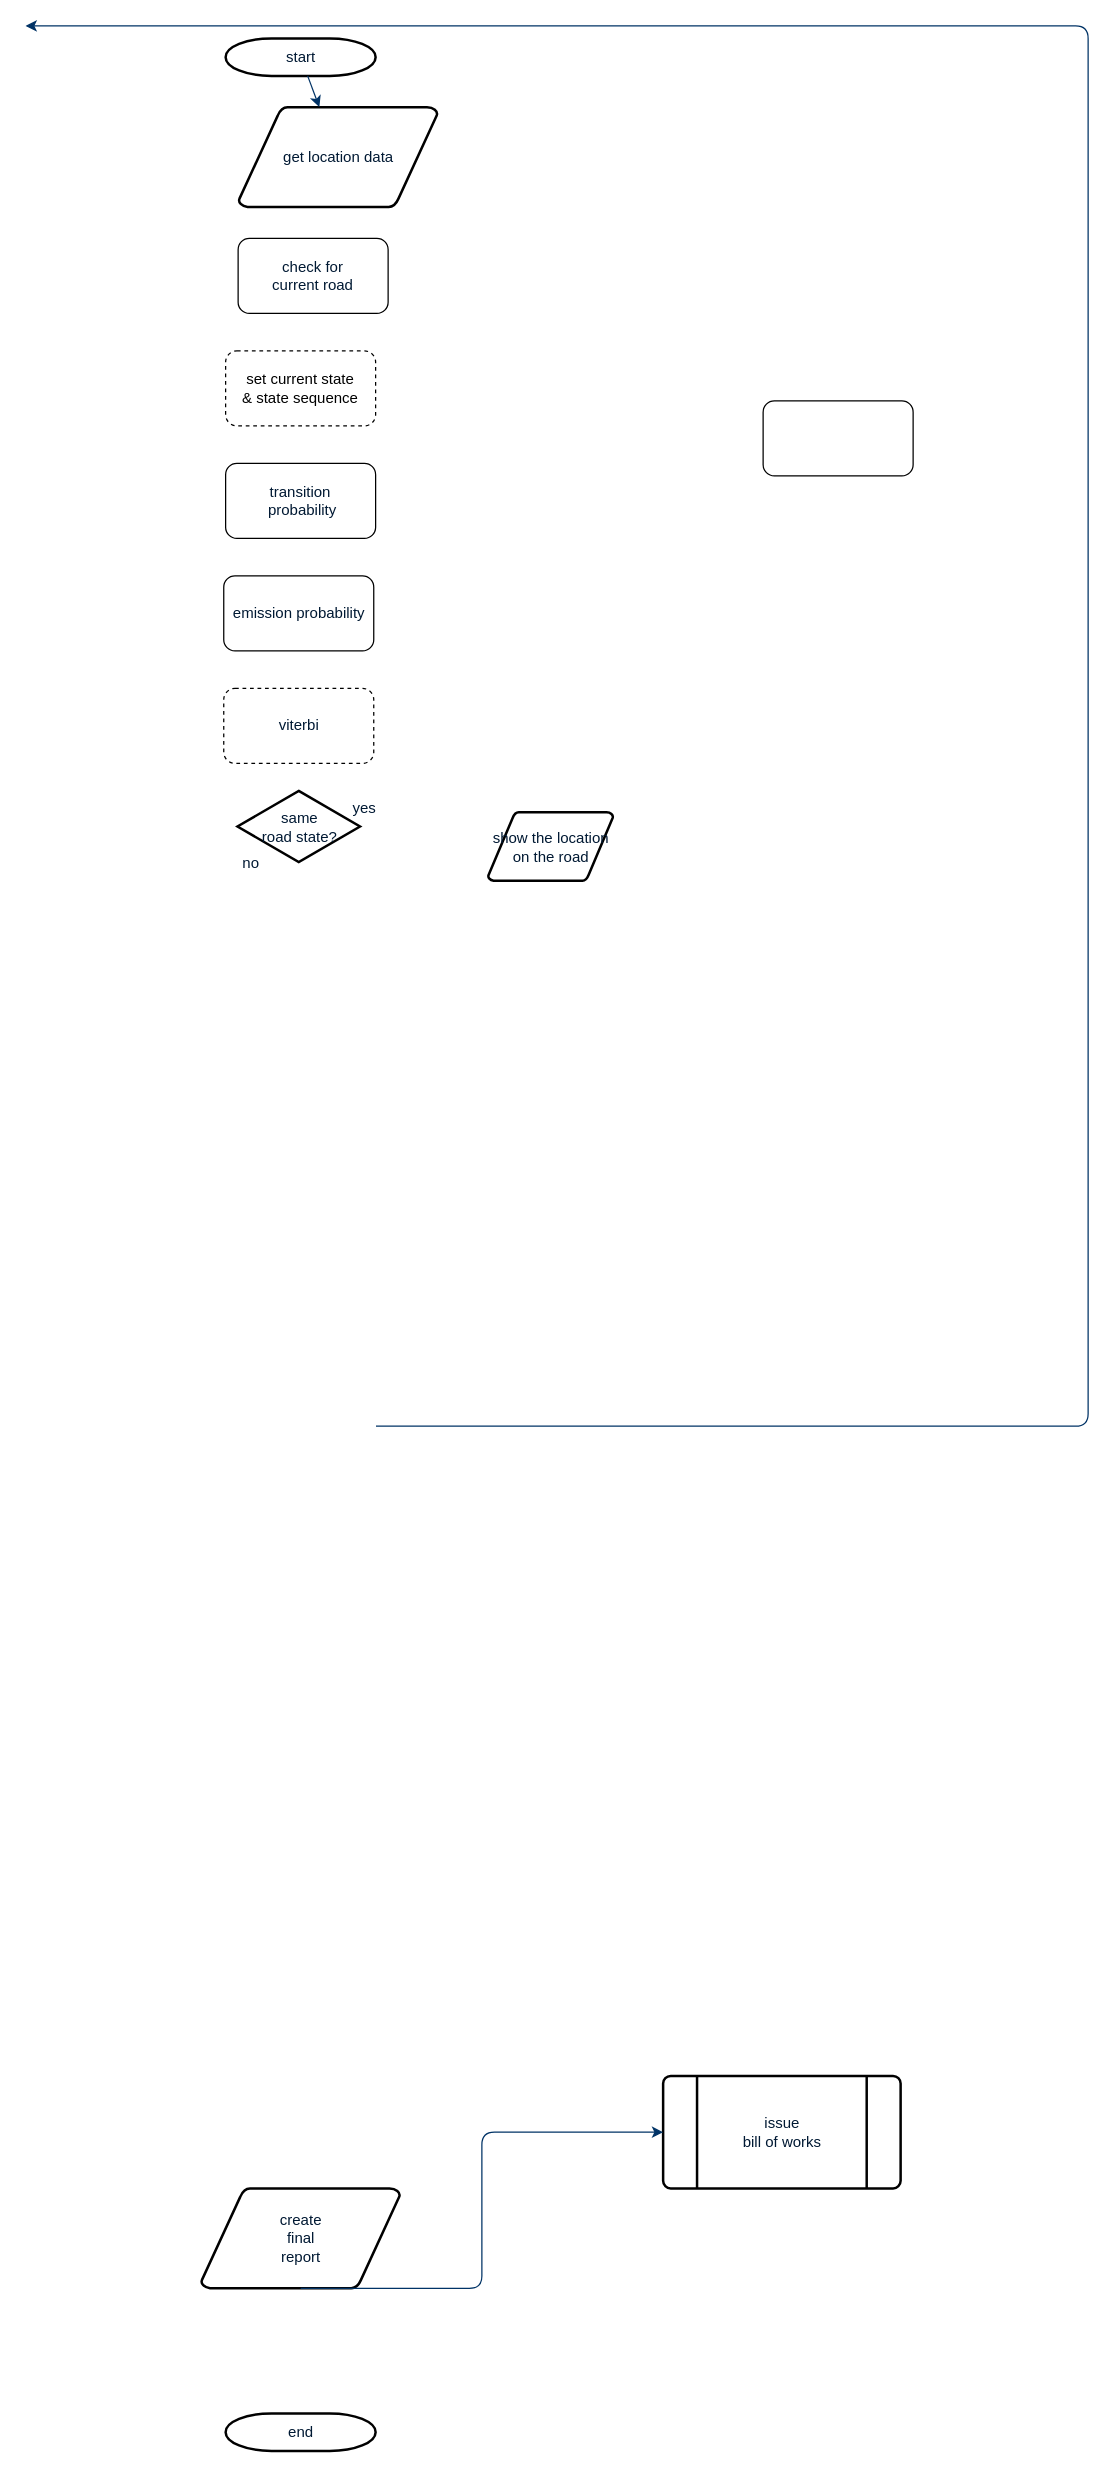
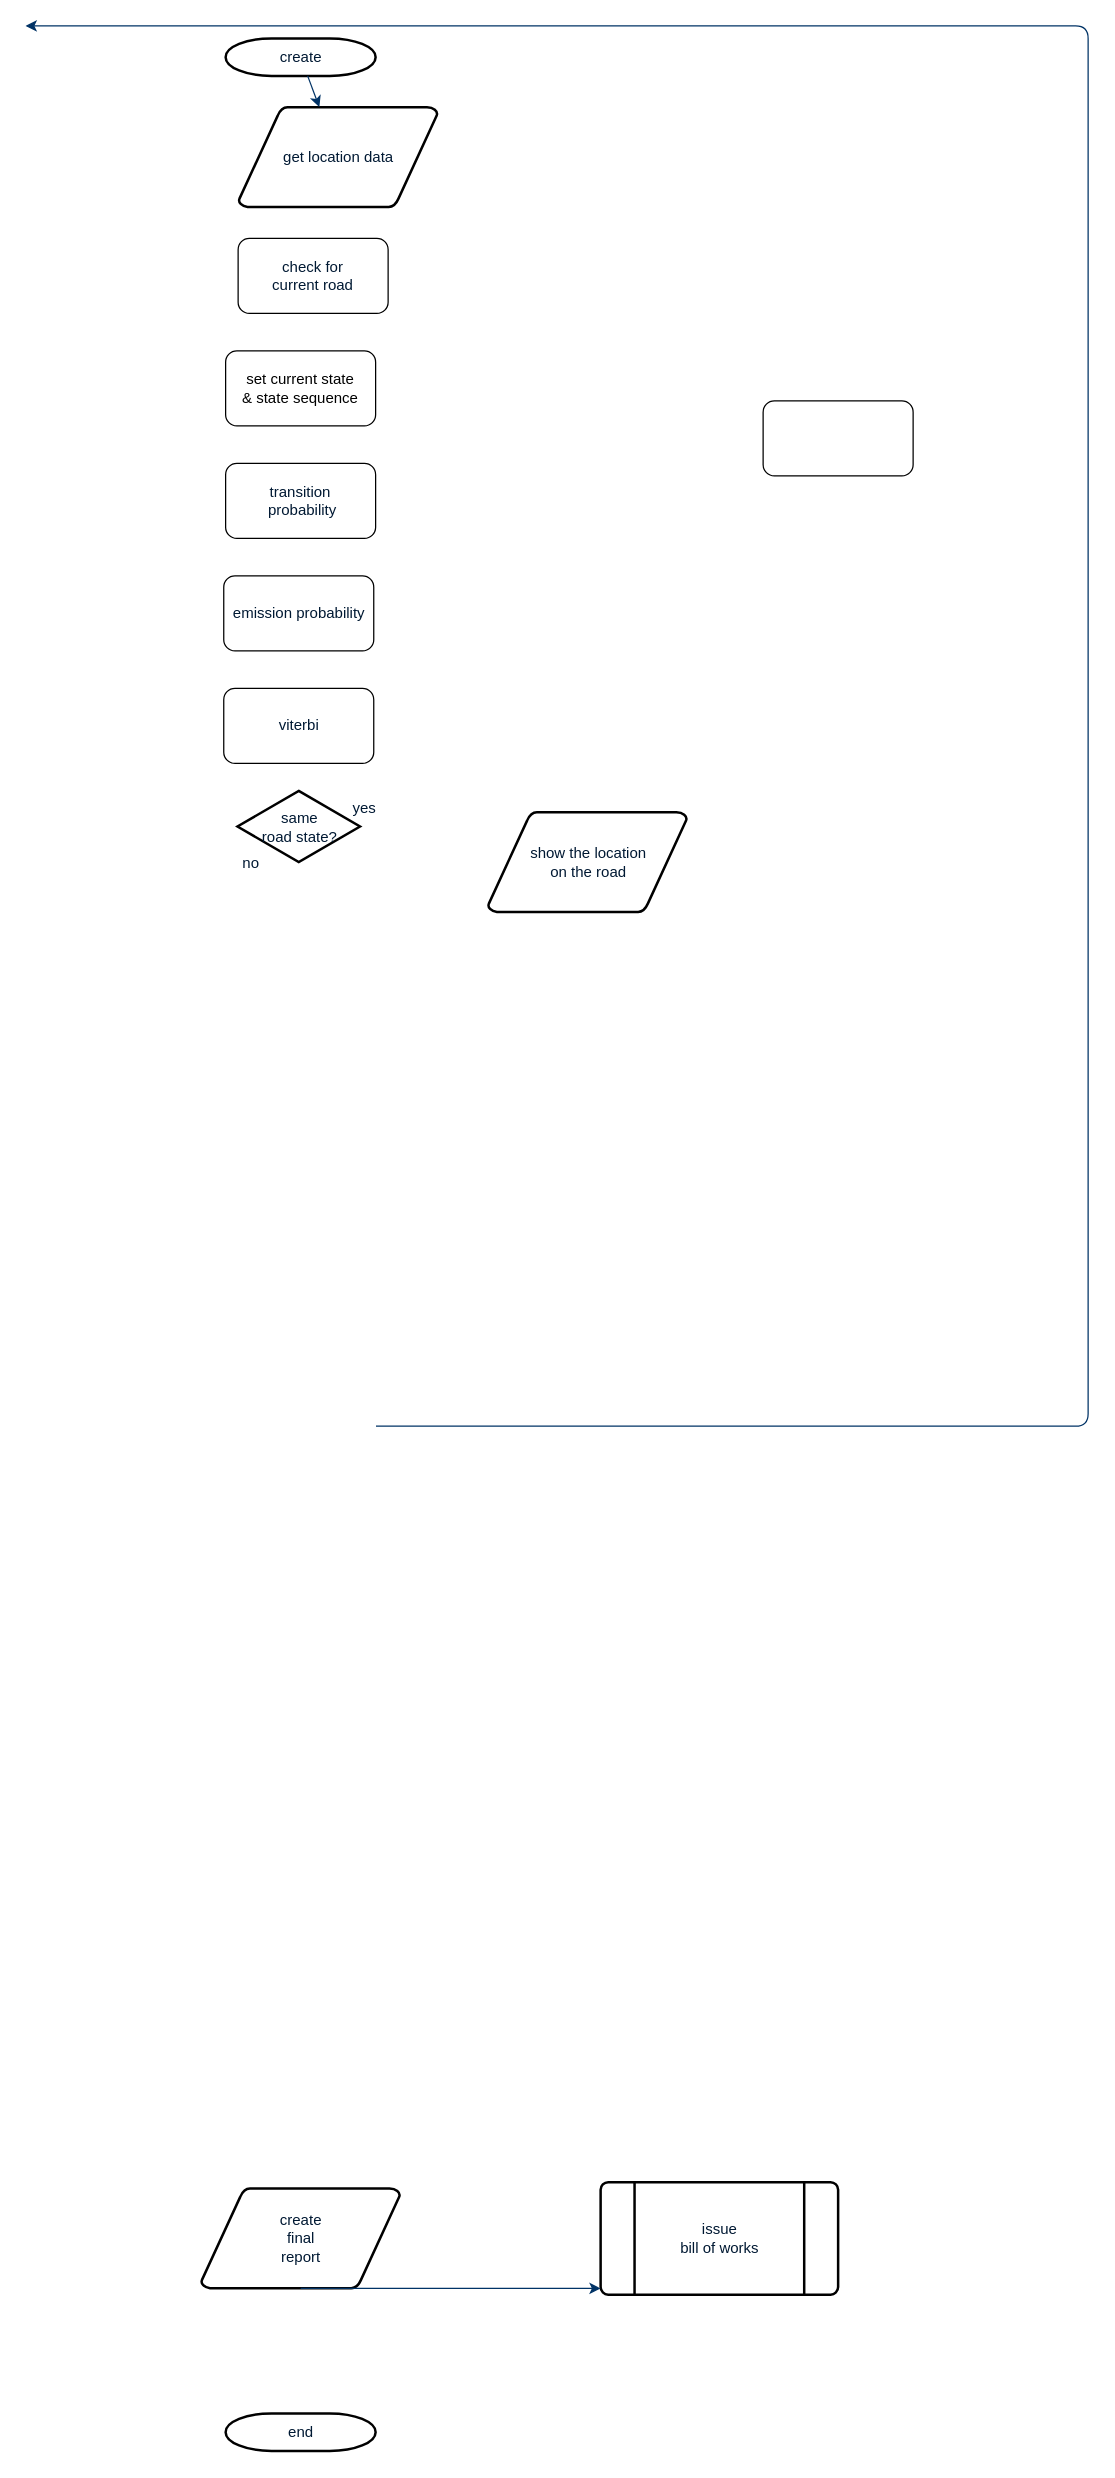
(301, 57) -> (301, 57)
(301, 388) -> (301, 388)
(299, 726) -> (299, 726)
(551, 846) -> (588, 862)
(782, 2132) -> (719, 2238)
